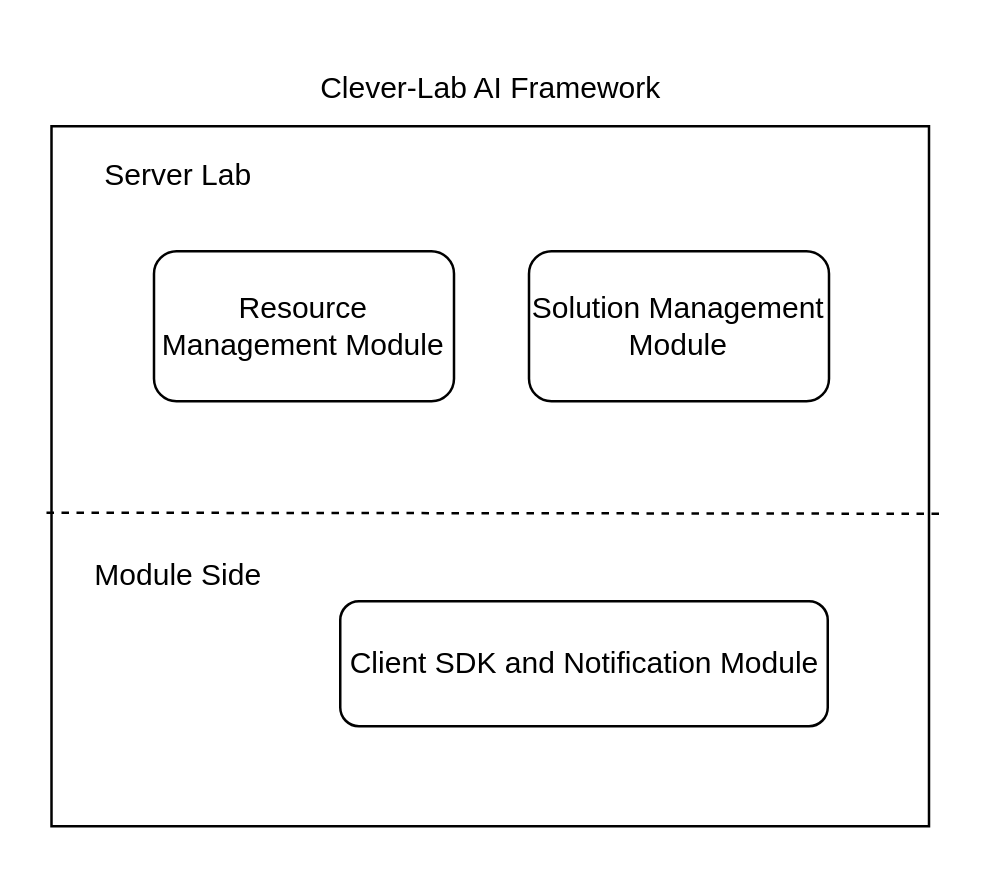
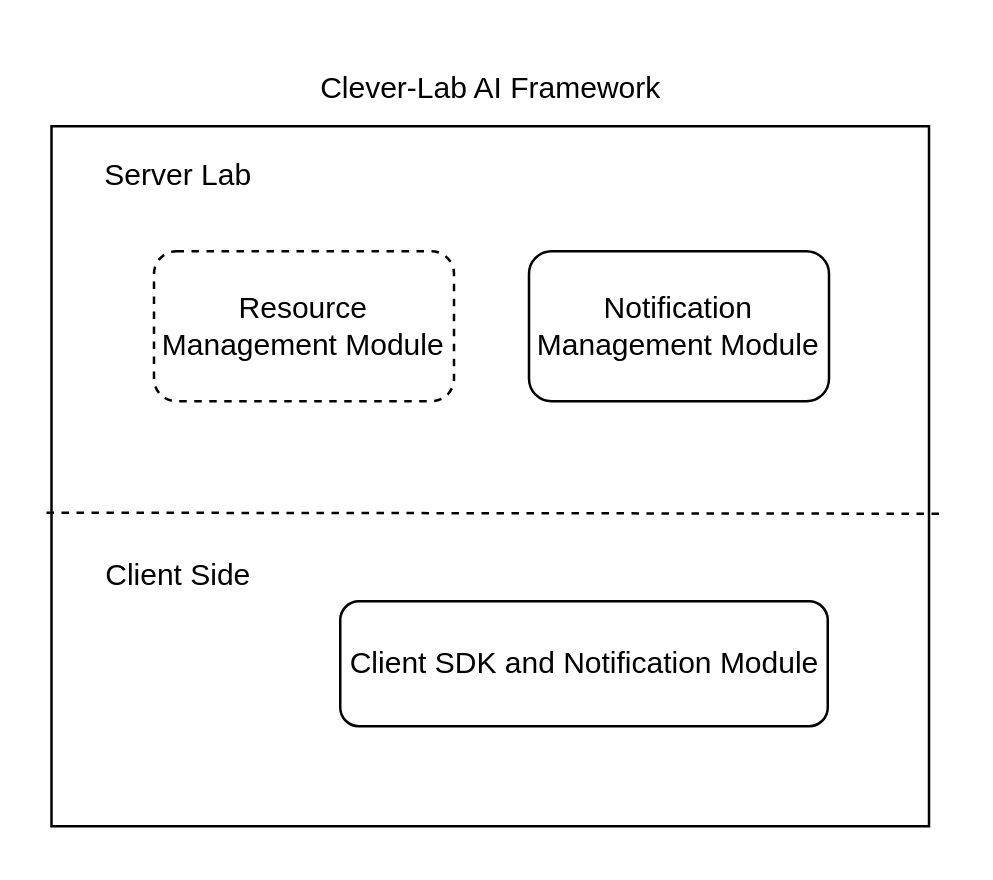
(304, 326) -> (304, 326)
(679, 326) -> (679, 326)
(179, 576) -> (179, 576)
